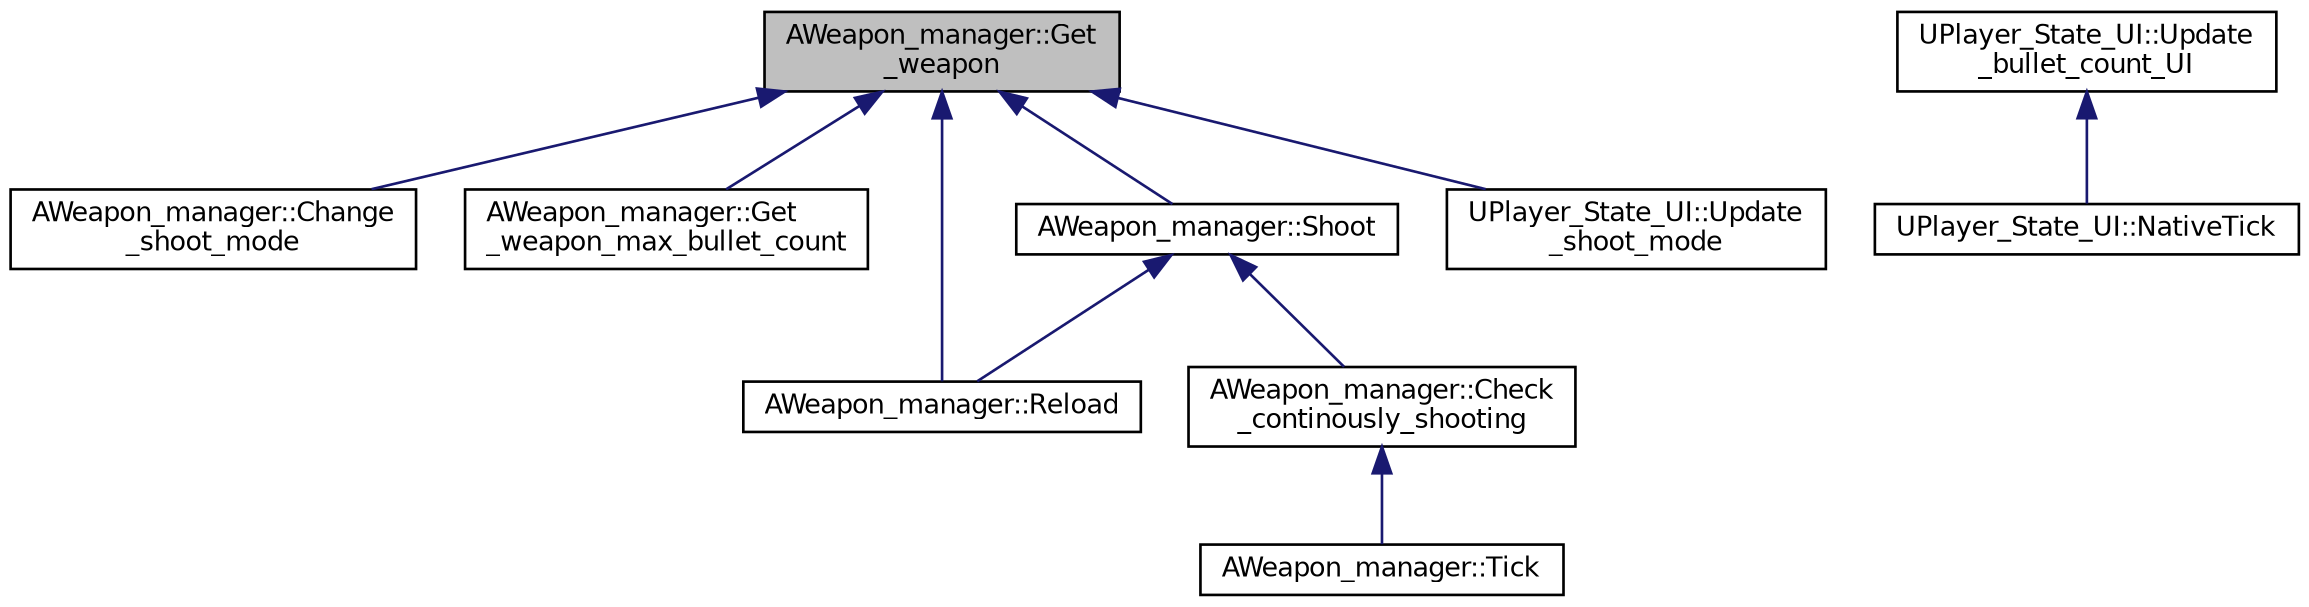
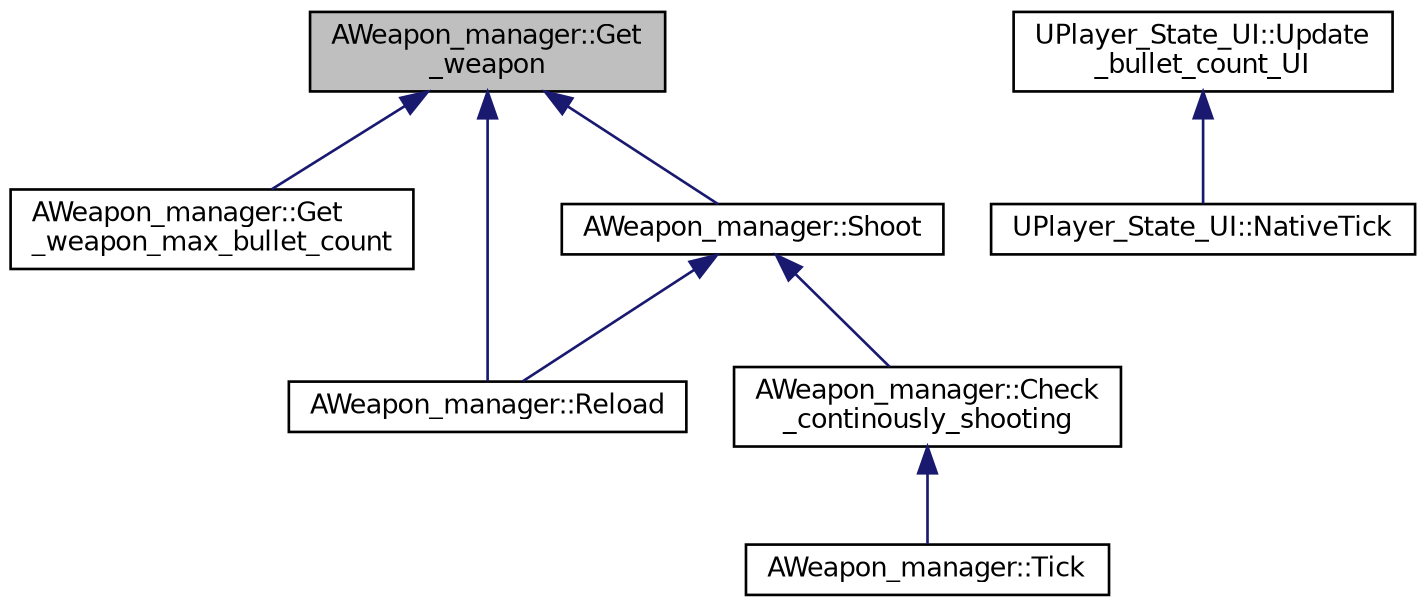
(213, 229) -> none
(1636, 229) -> none
